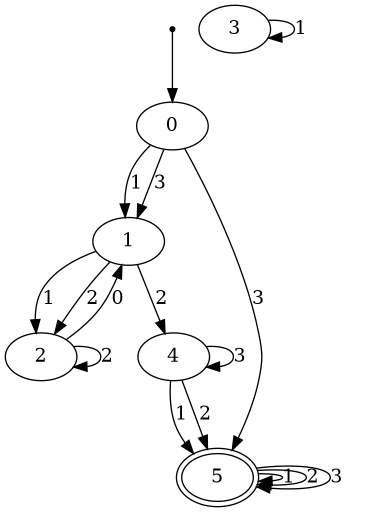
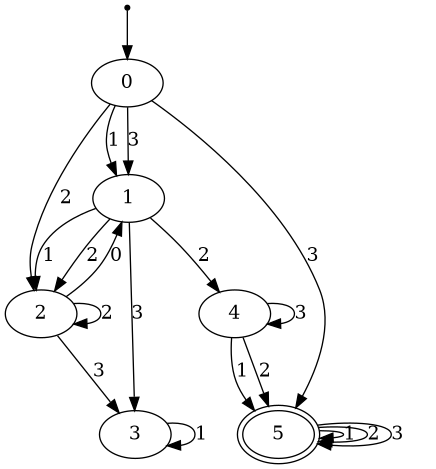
none -> (56, 185)
none -> (132, 310)
none -> (84, 369)
